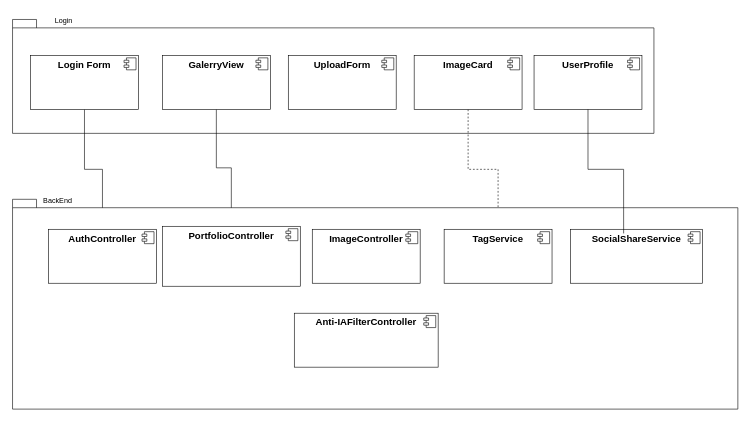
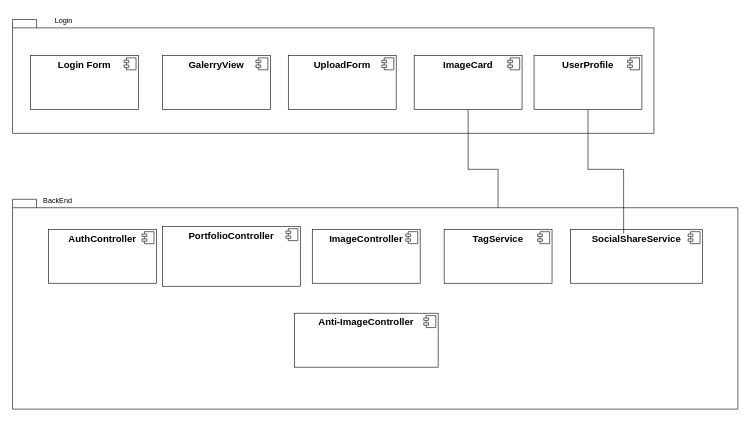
(216, 166) -> none
(84, 168) -> none
(471, 170) -> (471, 170)
(336, 314) -> (332, 314)
